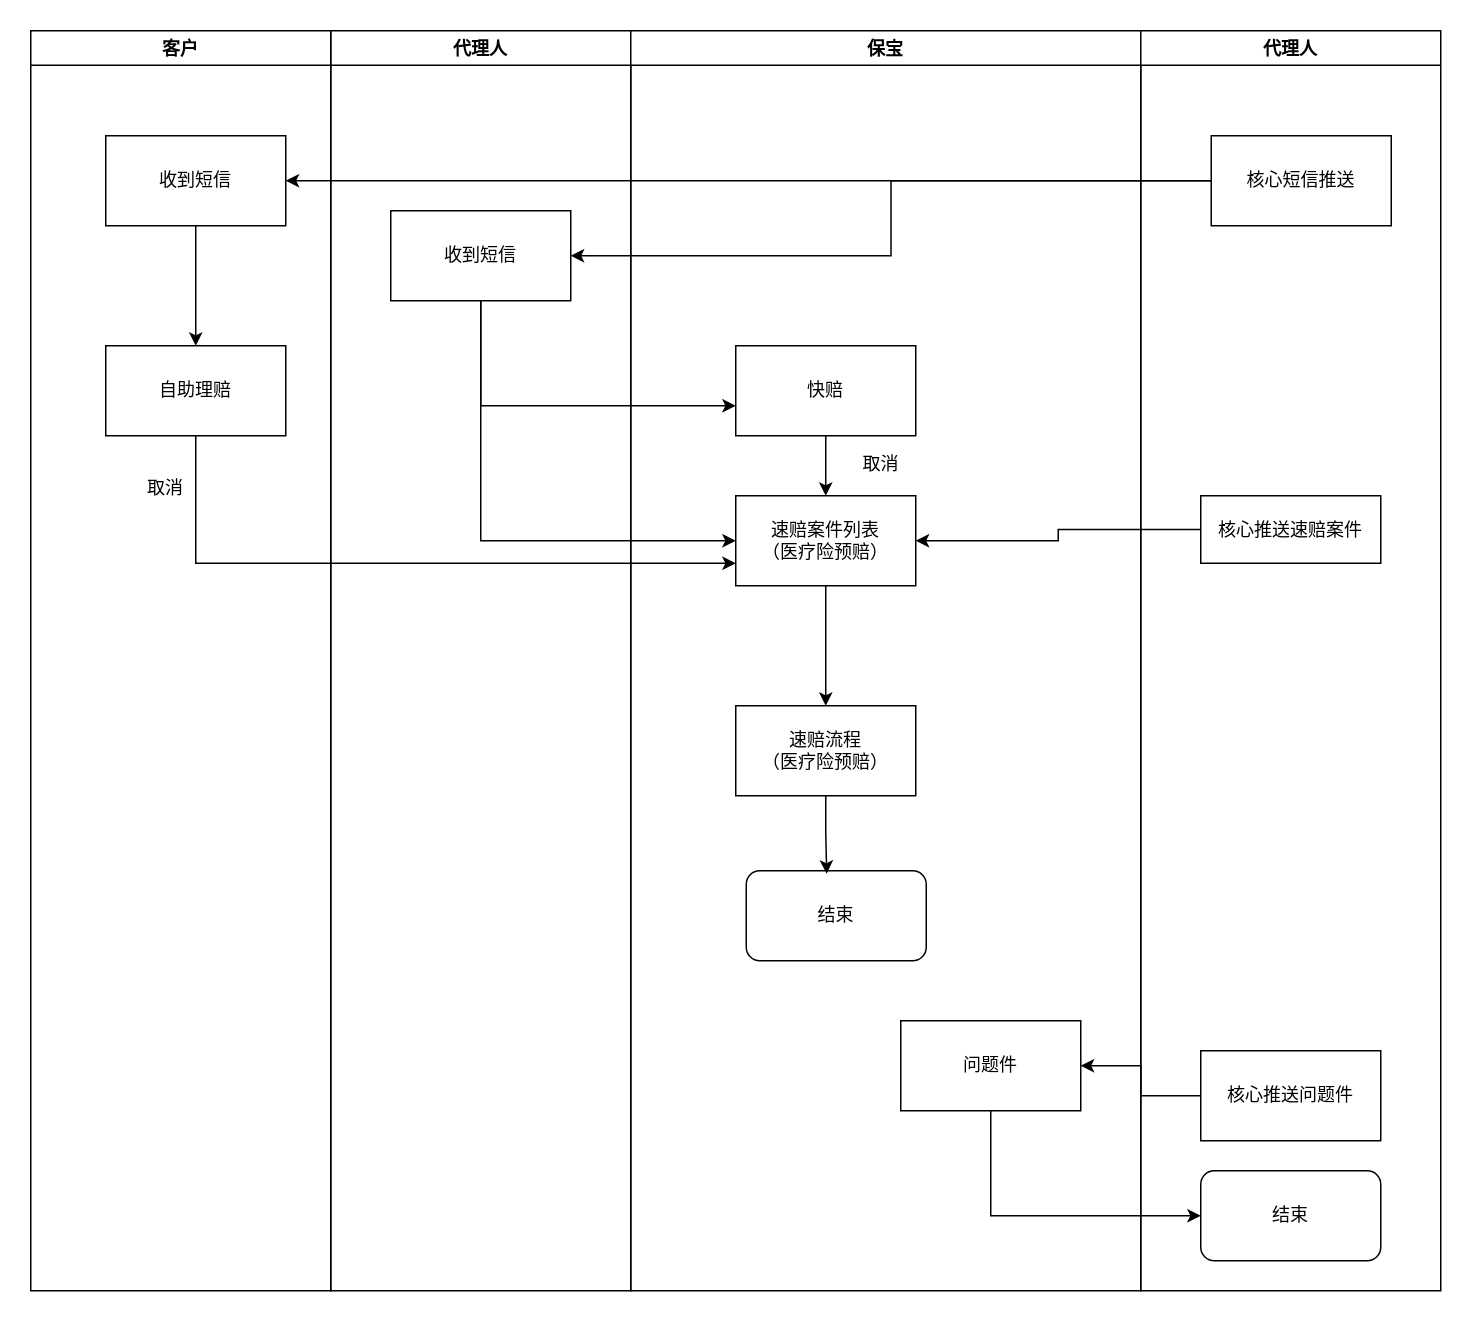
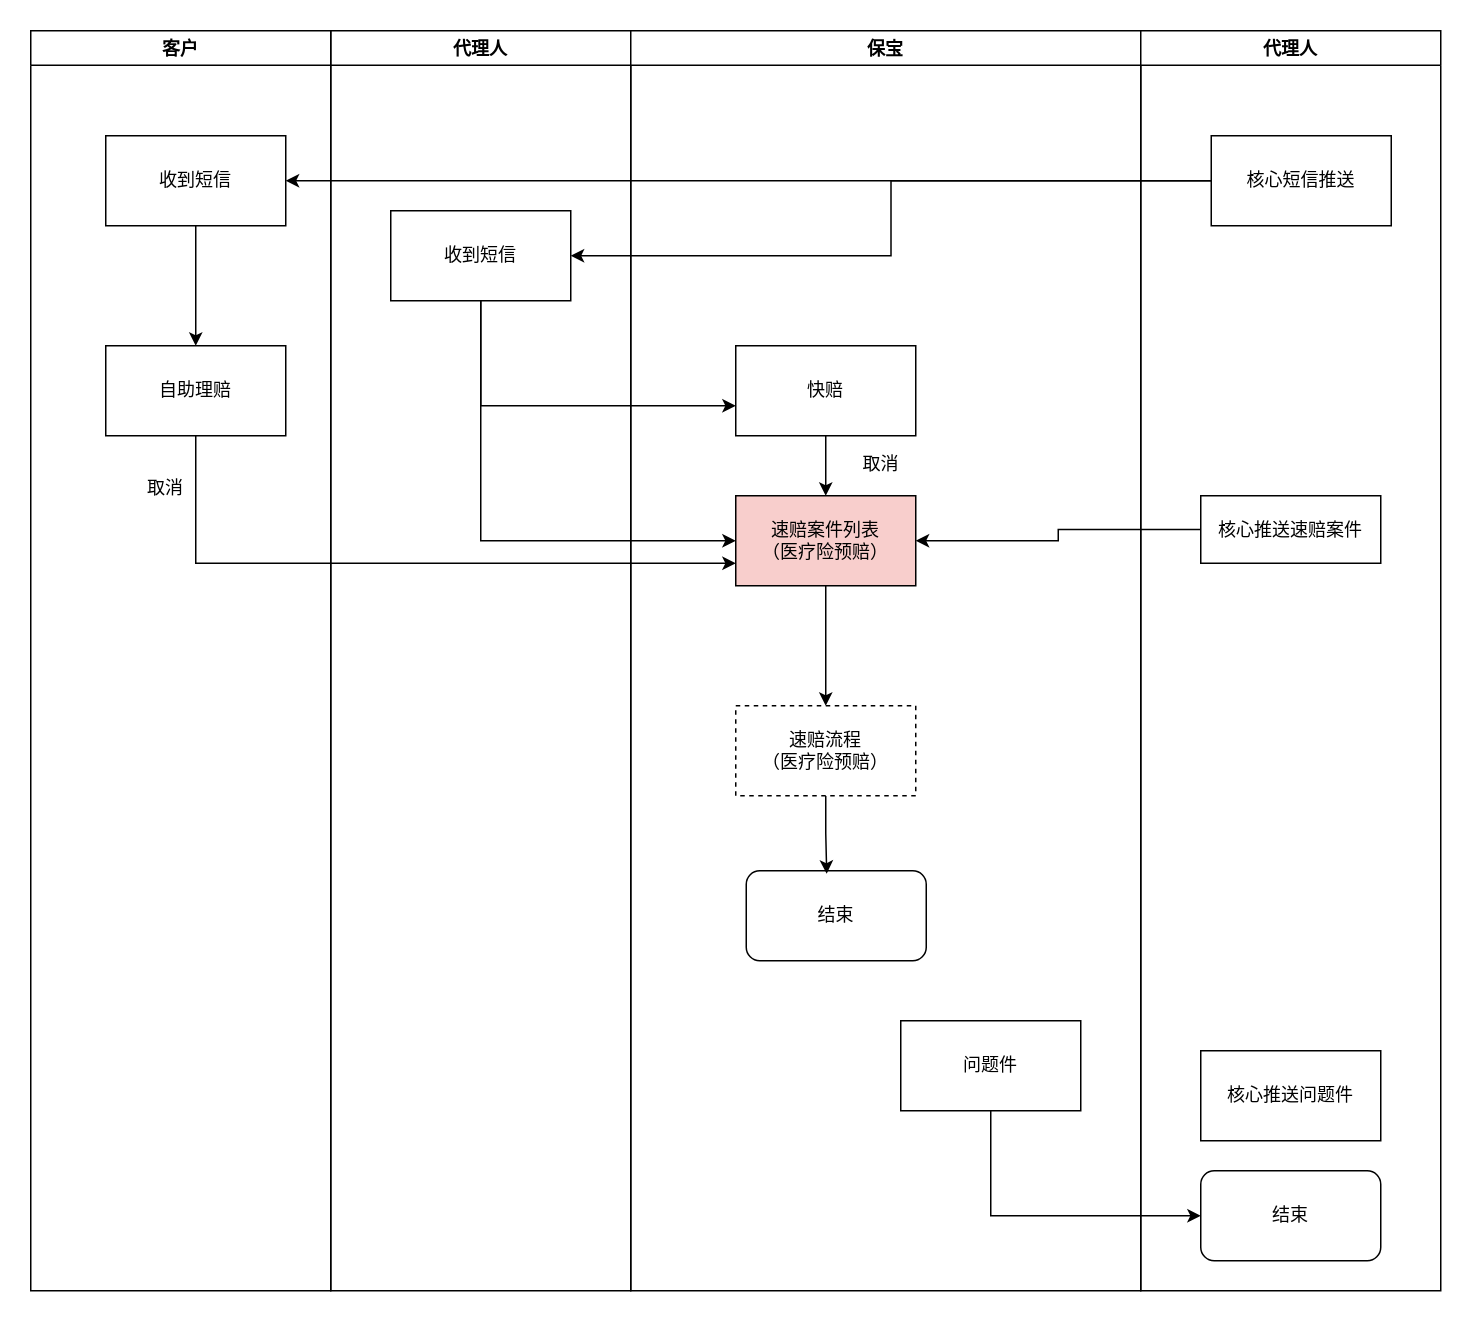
(826, 541) -> (826, 541)
(826, 751) -> (826, 751)
(1172, 1096) -> none
